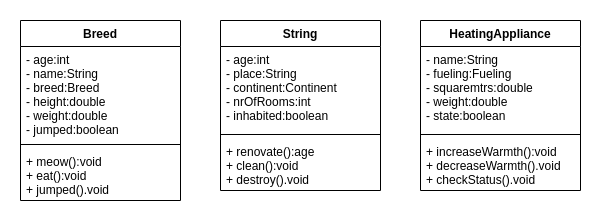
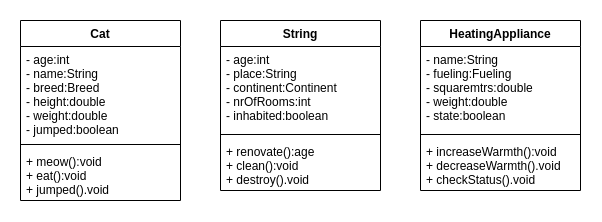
(100, 34) -> (100, 34)
